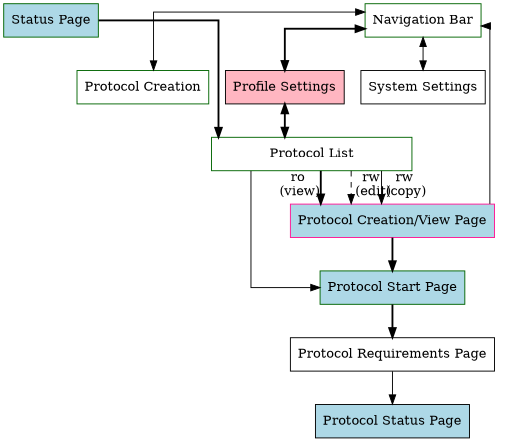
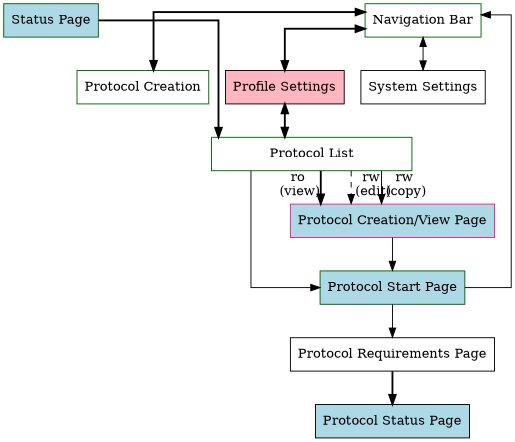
(230, 12) -> (230, 12)
(490, 114) -> (511, 164)
(392, 249) -> (392, 249)
(392, 316) -> (392, 316)
(392, 383) -> (392, 383)
